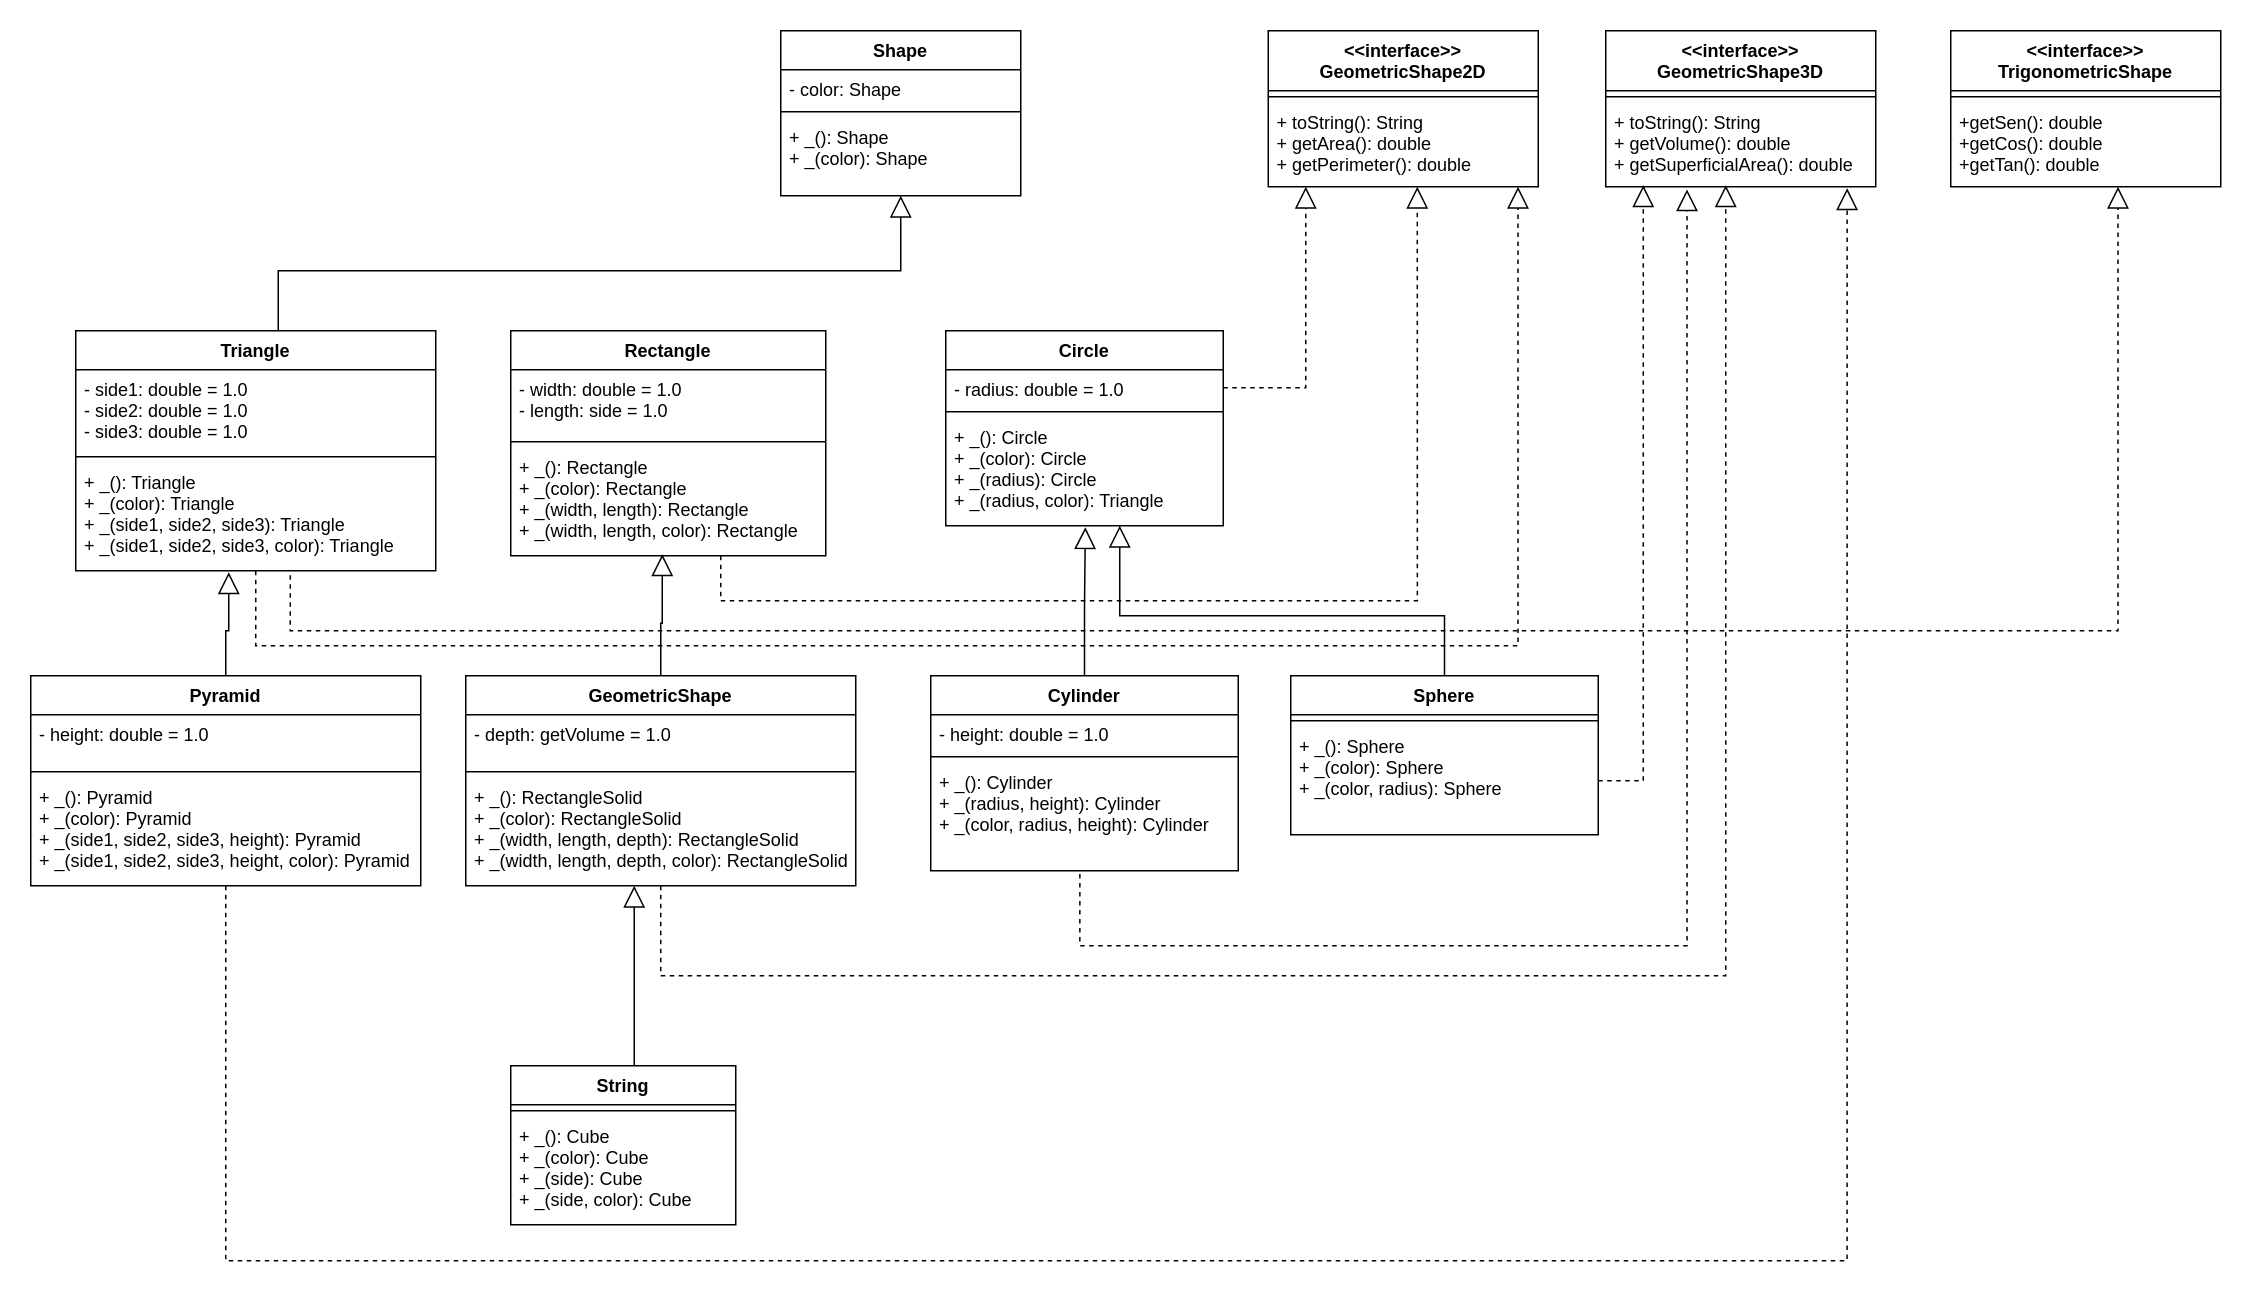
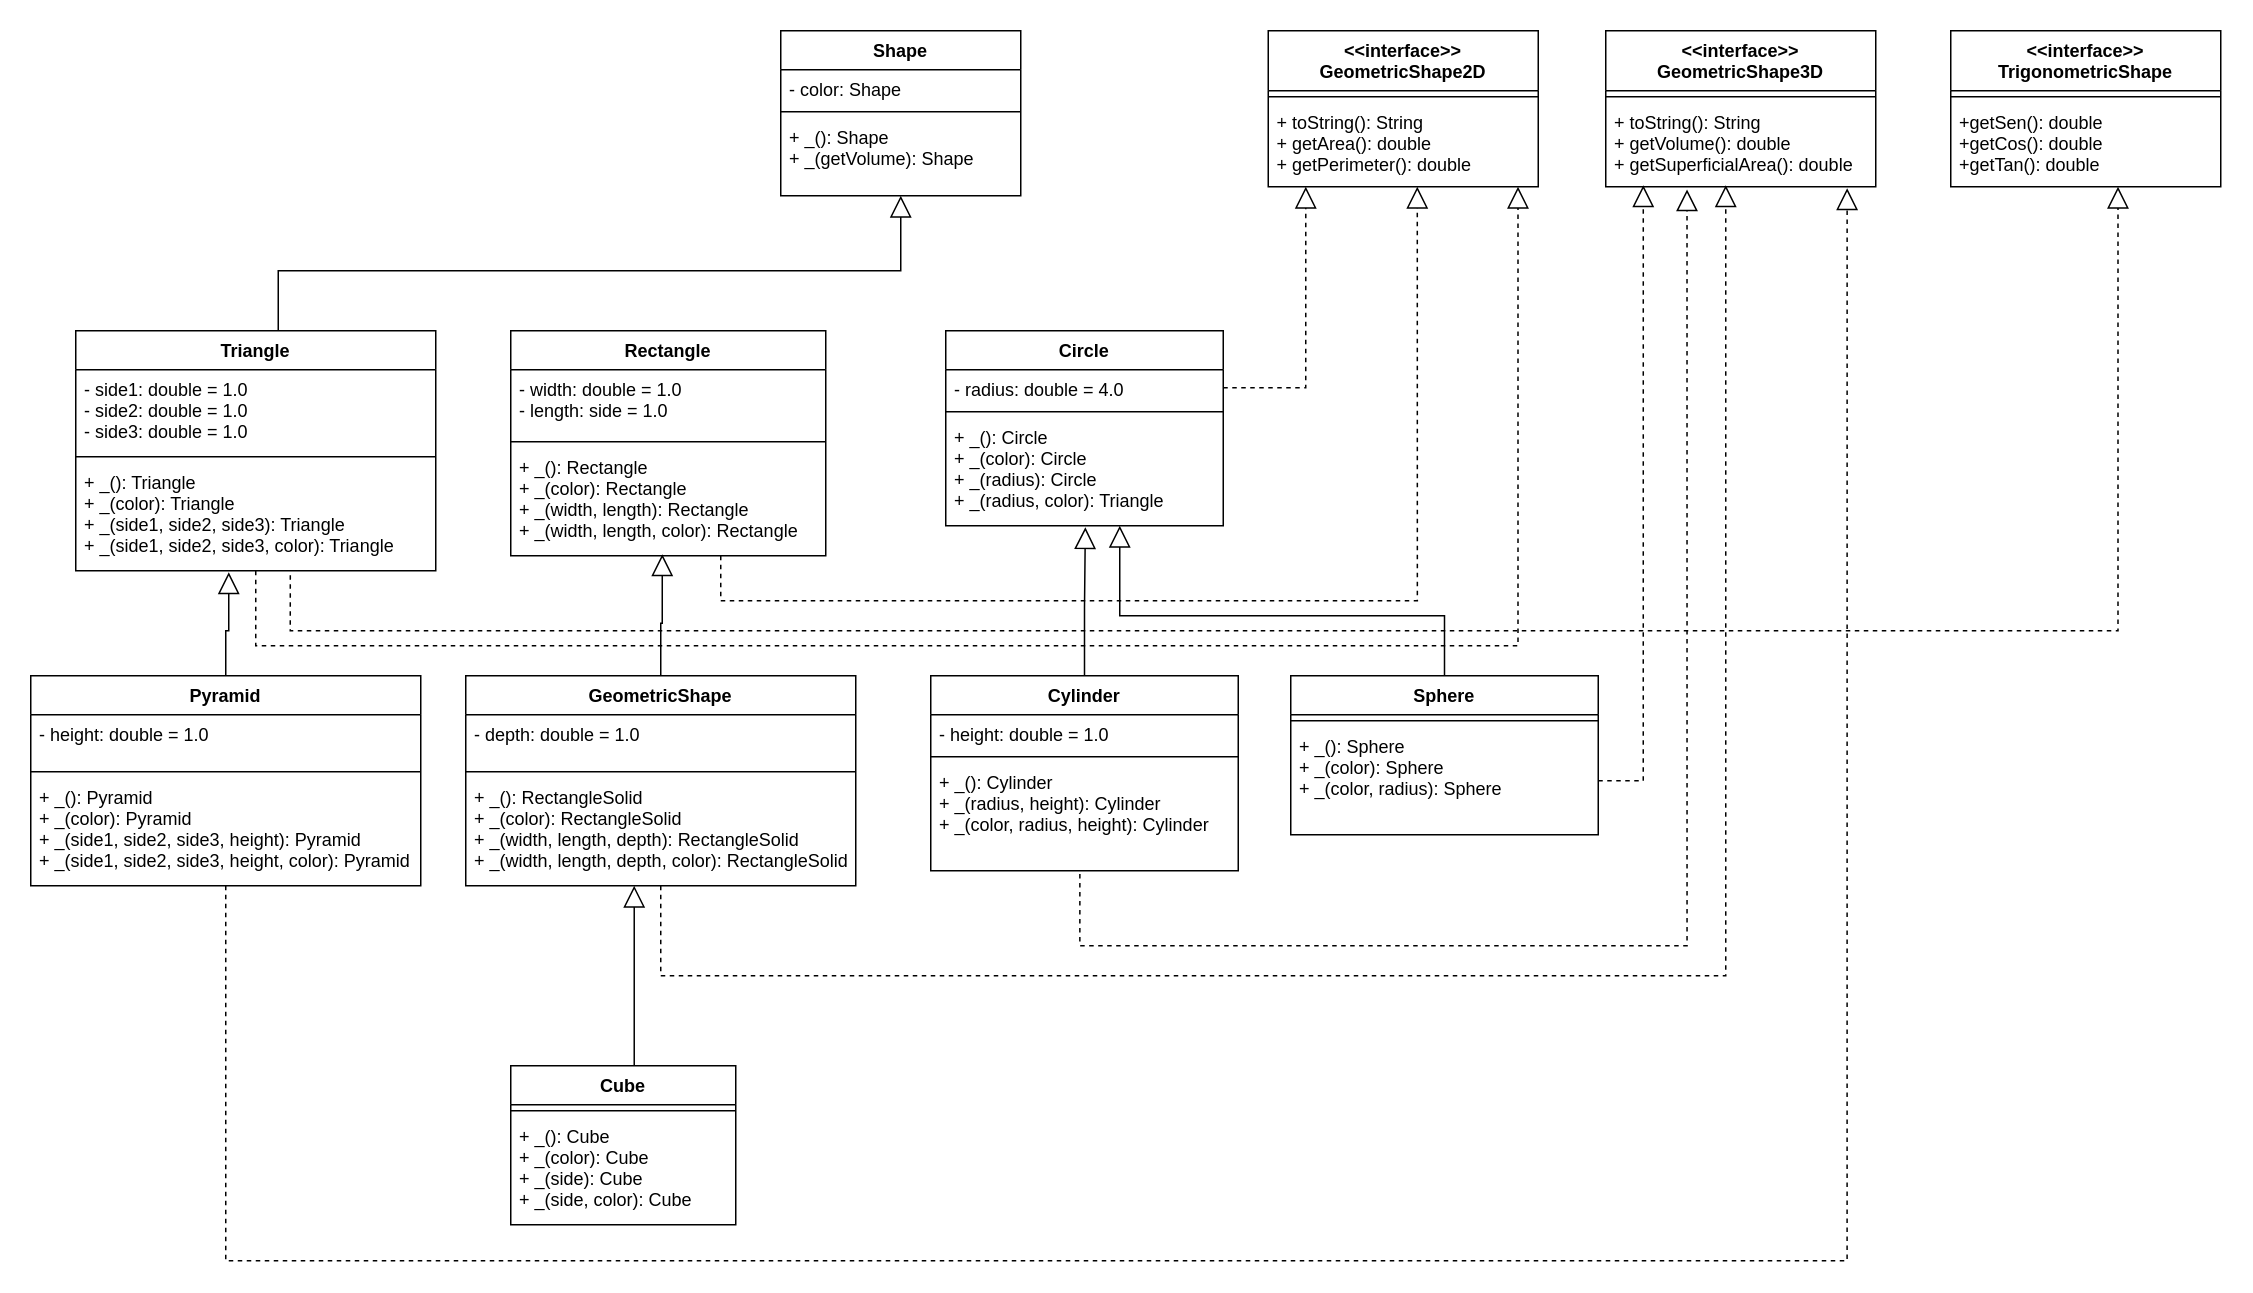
(842, 138) -> (842, 138)
(1046, 390) -> (1046, 390)
(579, 735) -> (563, 735)
(623, 1086) -> (623, 1086)
